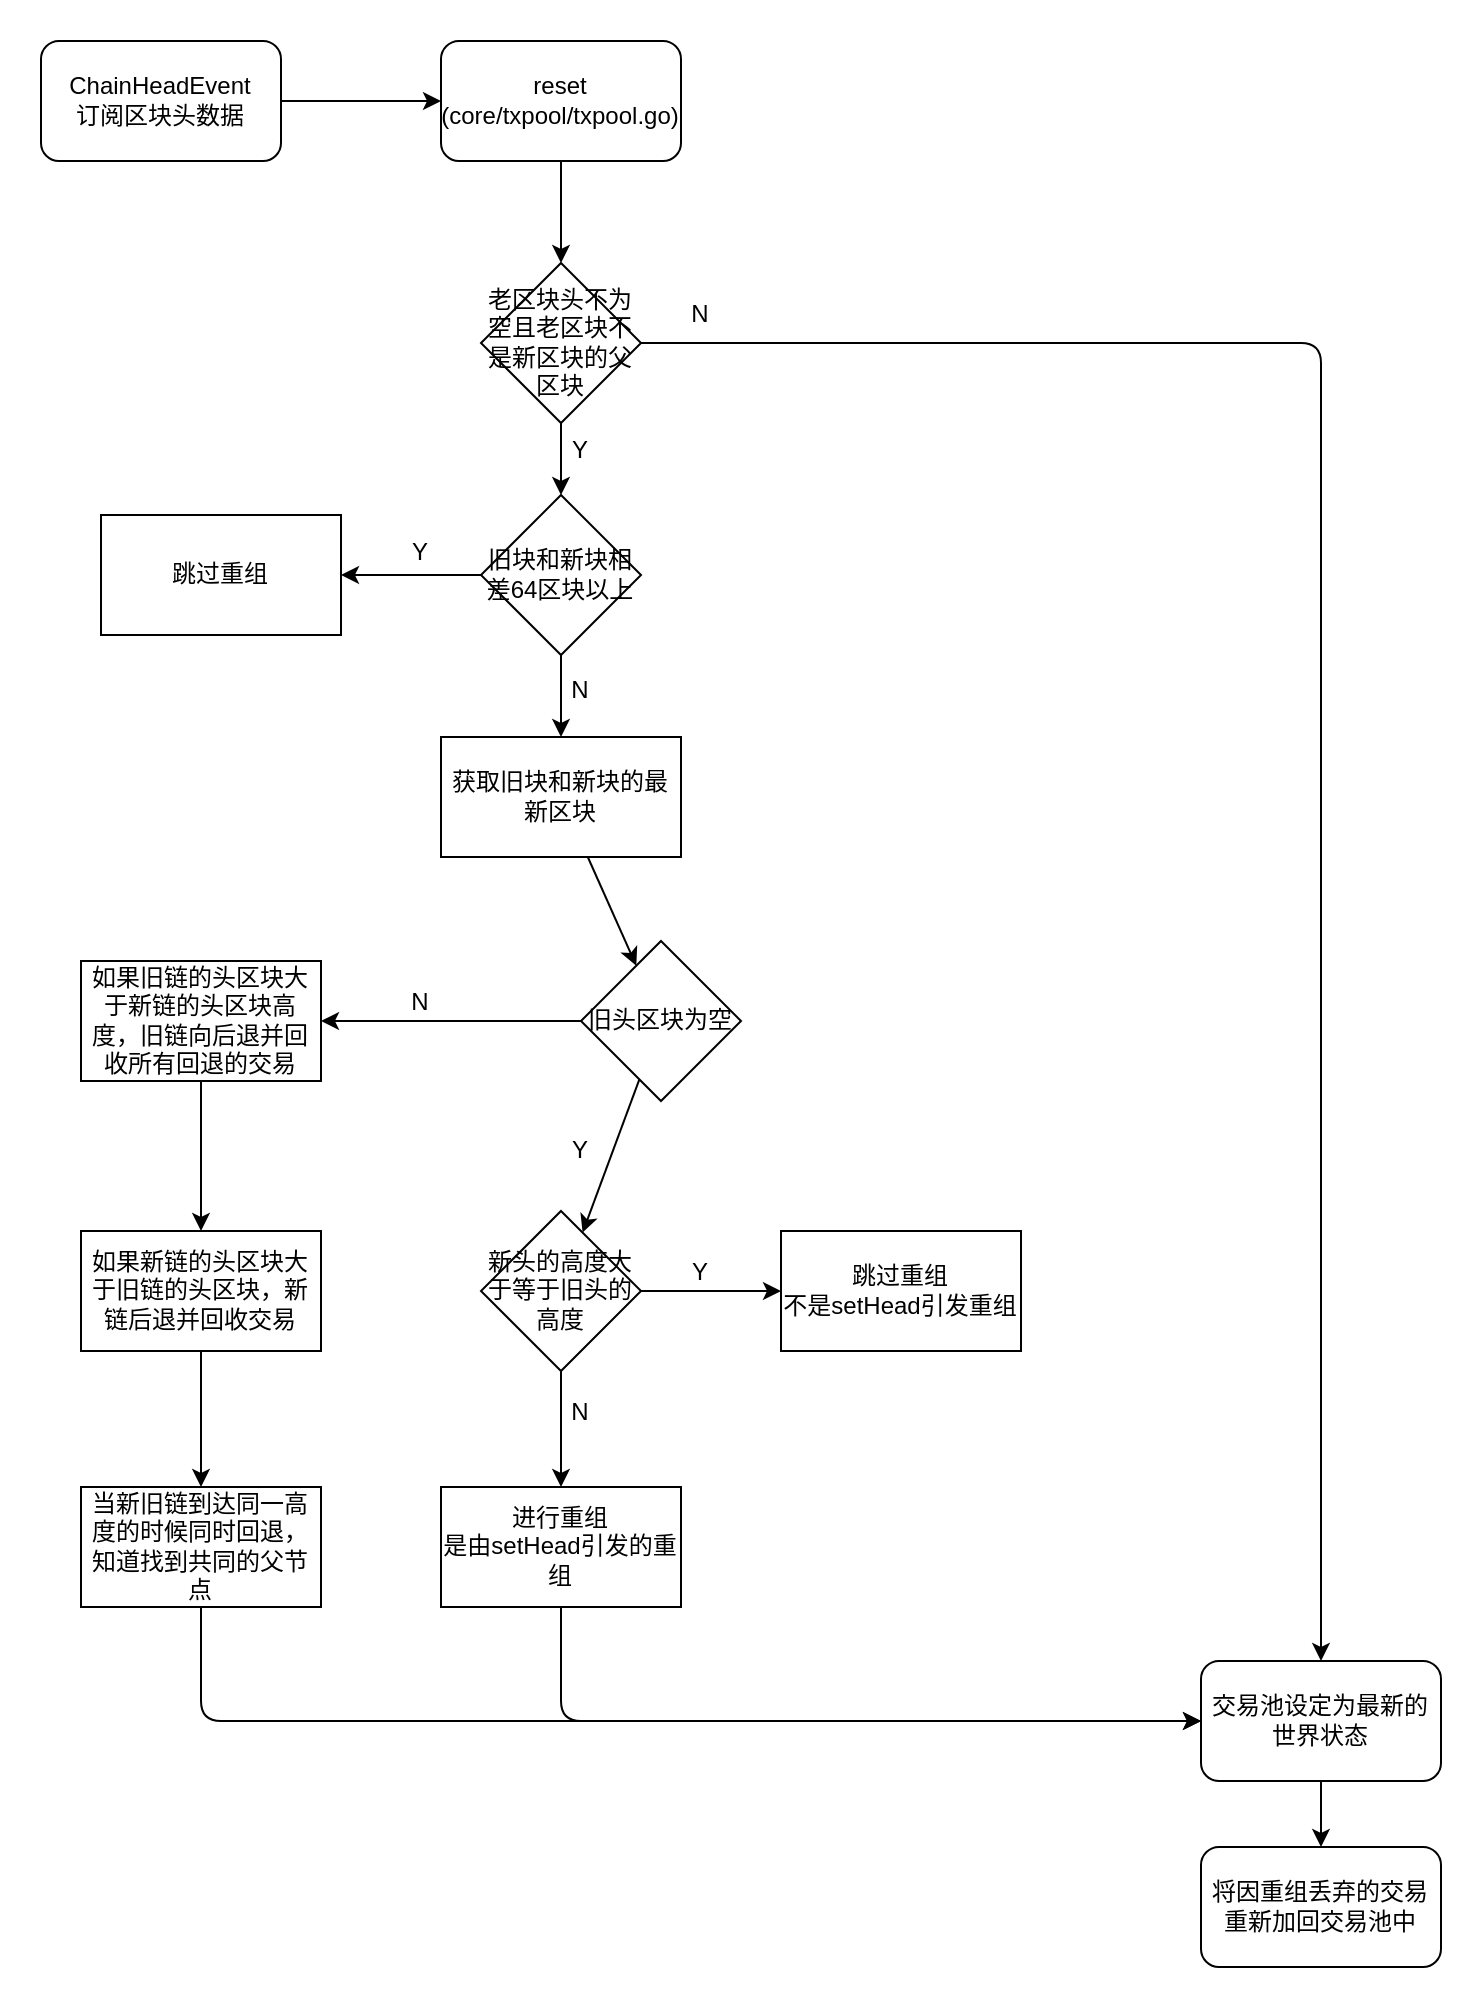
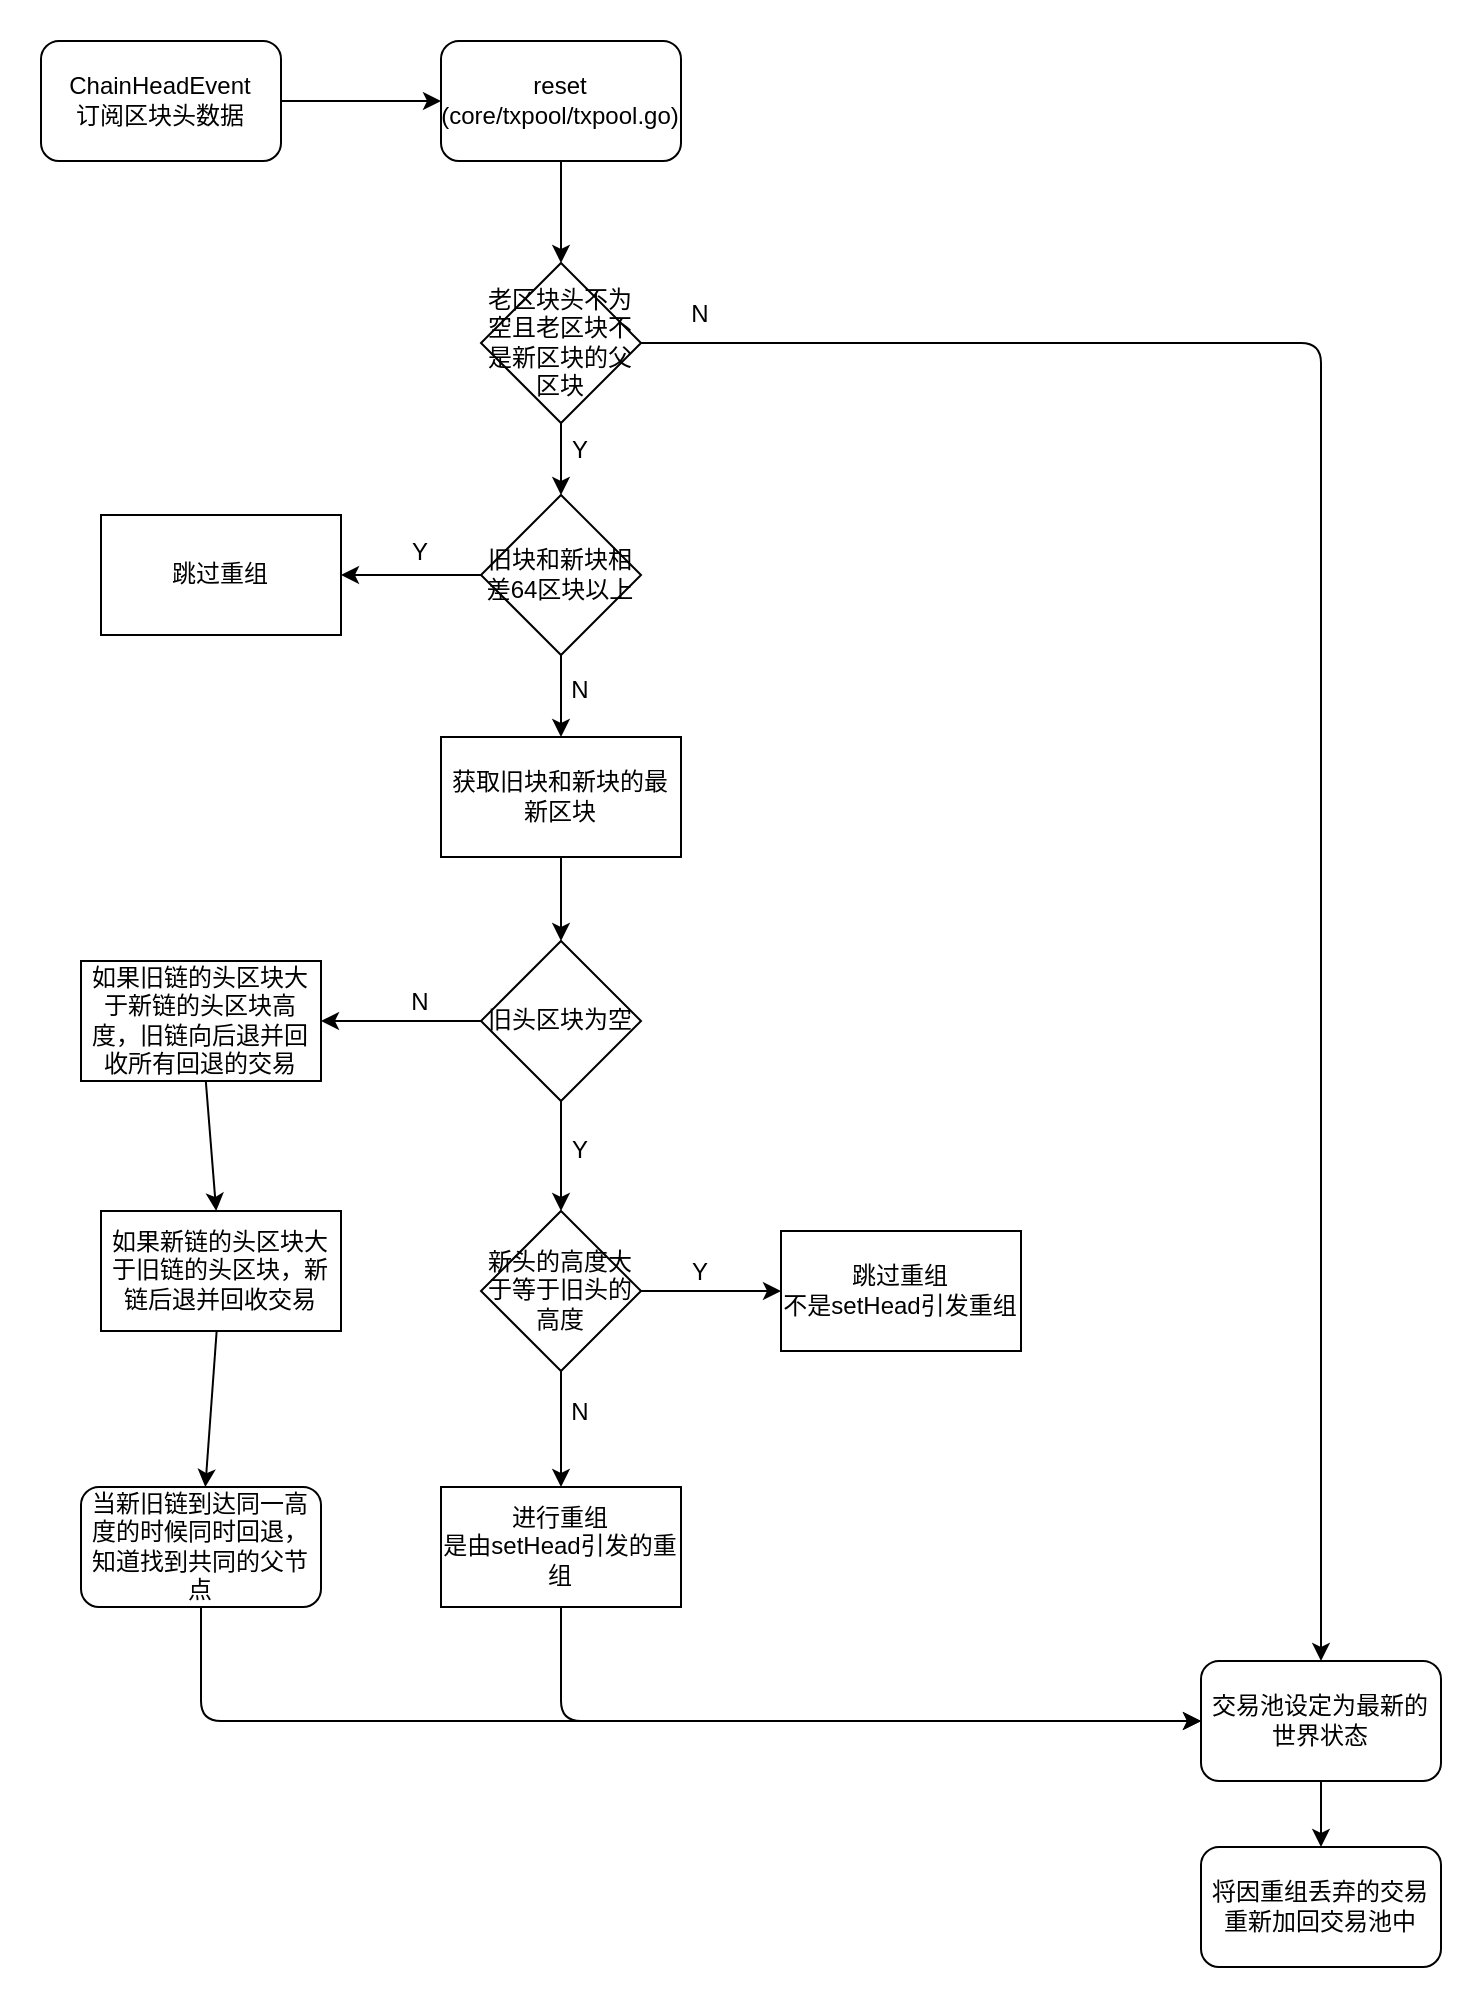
(661, 1021) -> (561, 1021)
(201, 1291) -> (221, 1271)
(201, 1547) -> (201, 1547)
